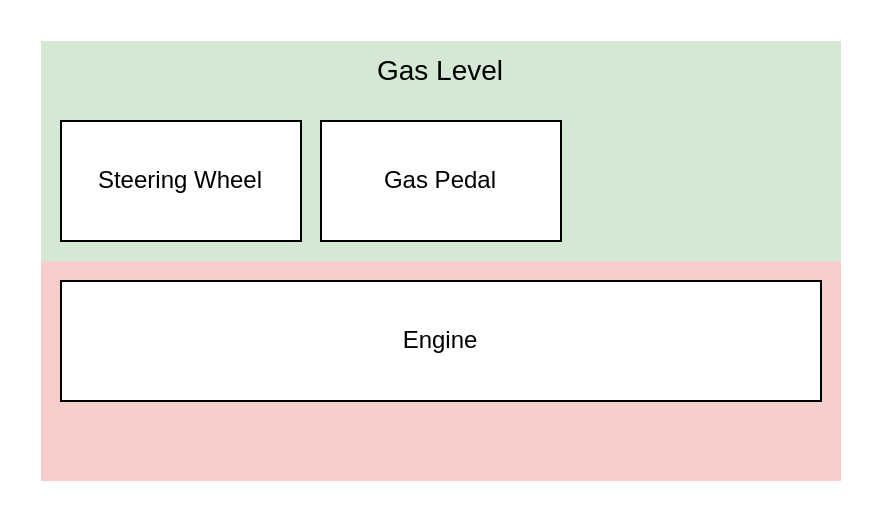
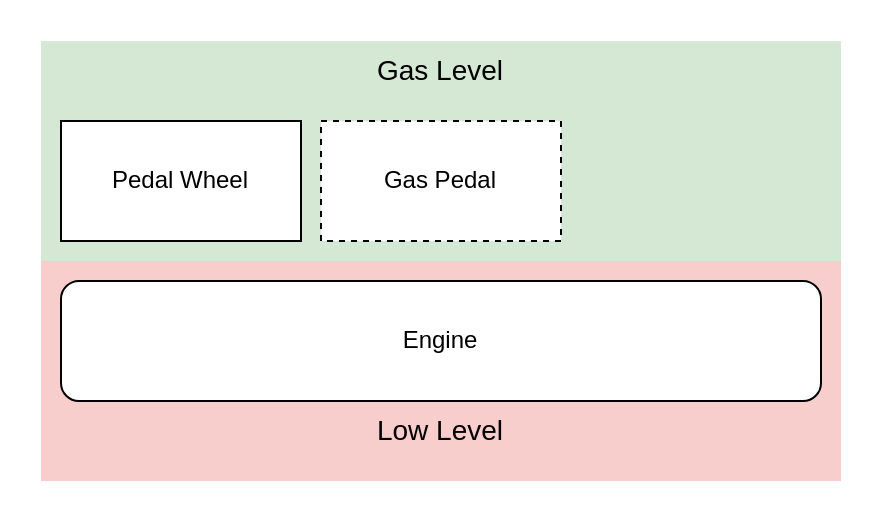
(181, 181) -> (181, 181)
(441, 181) -> (441, 181)
(441, 341) -> (441, 341)
none -> (441, 431)
